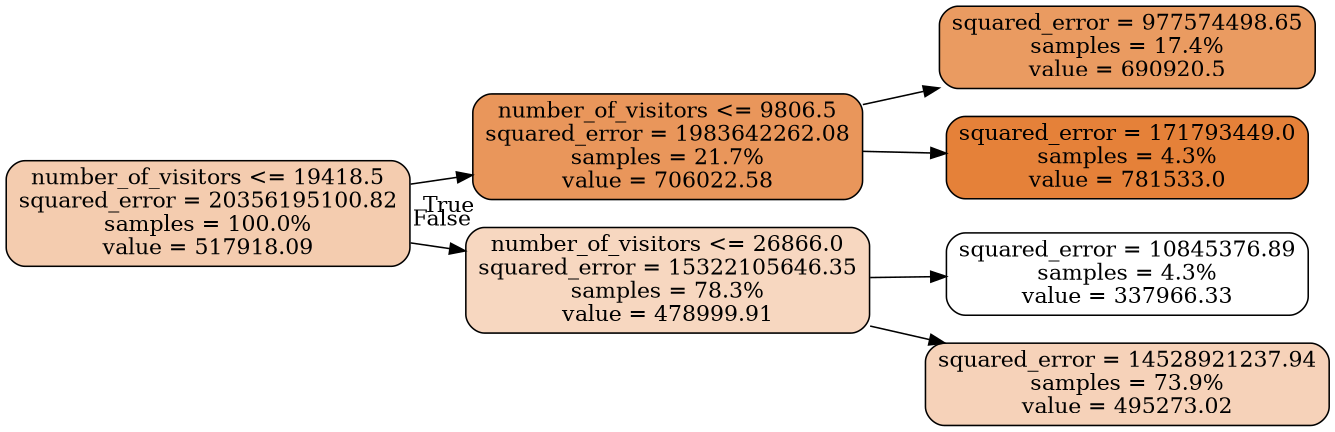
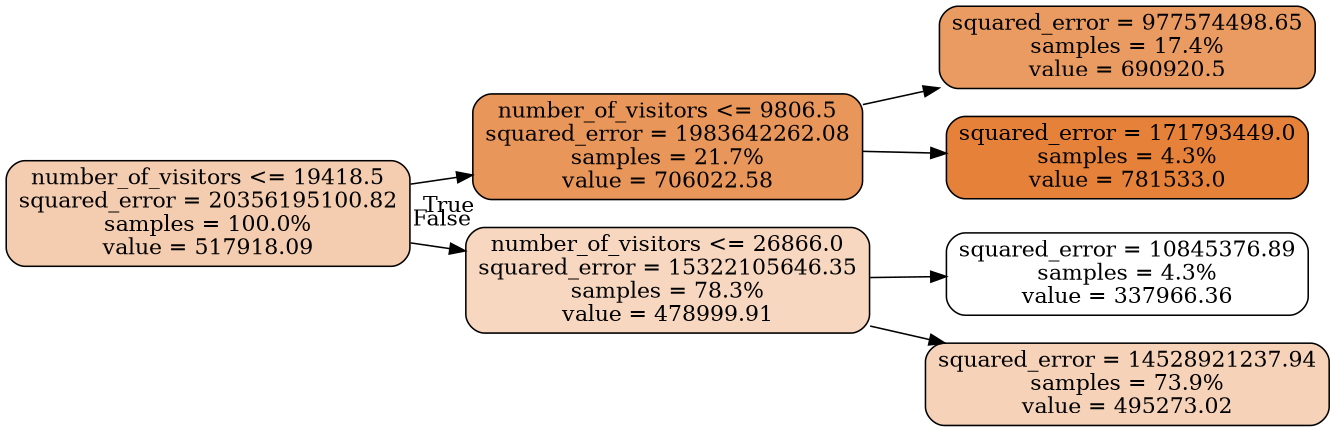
(1127, 274) -> (1127, 274)
